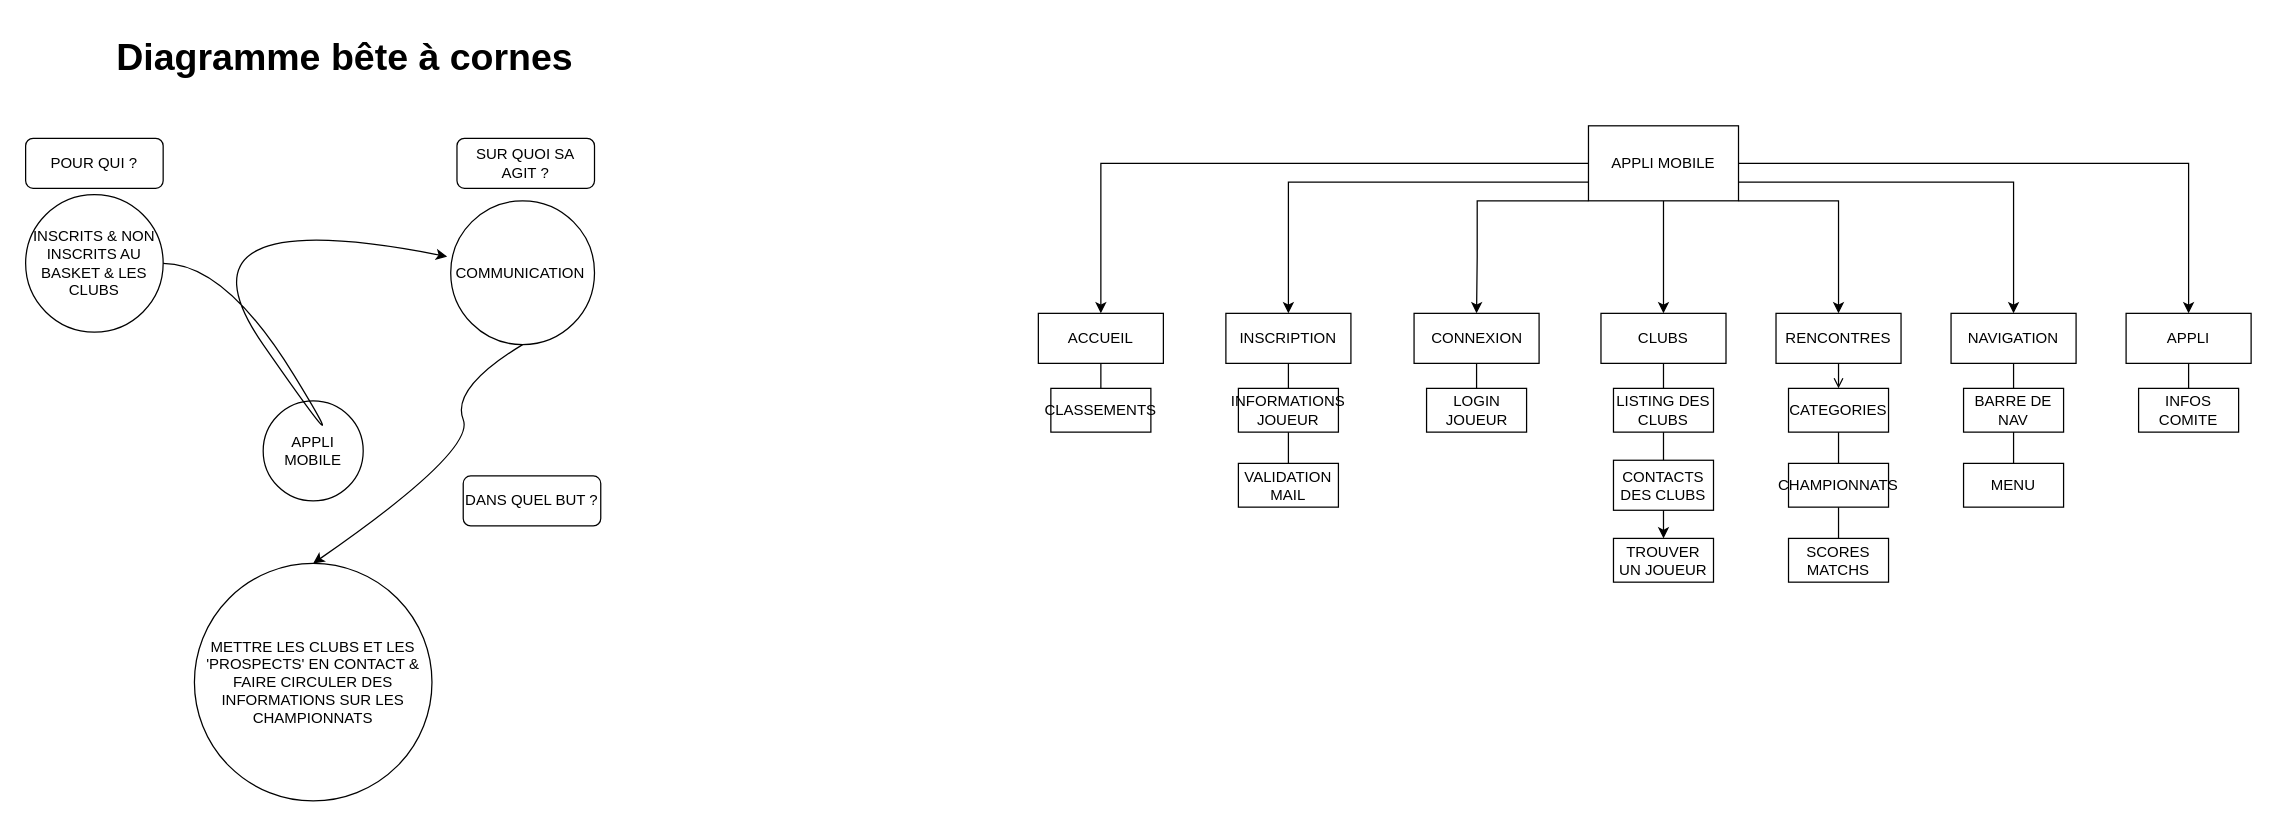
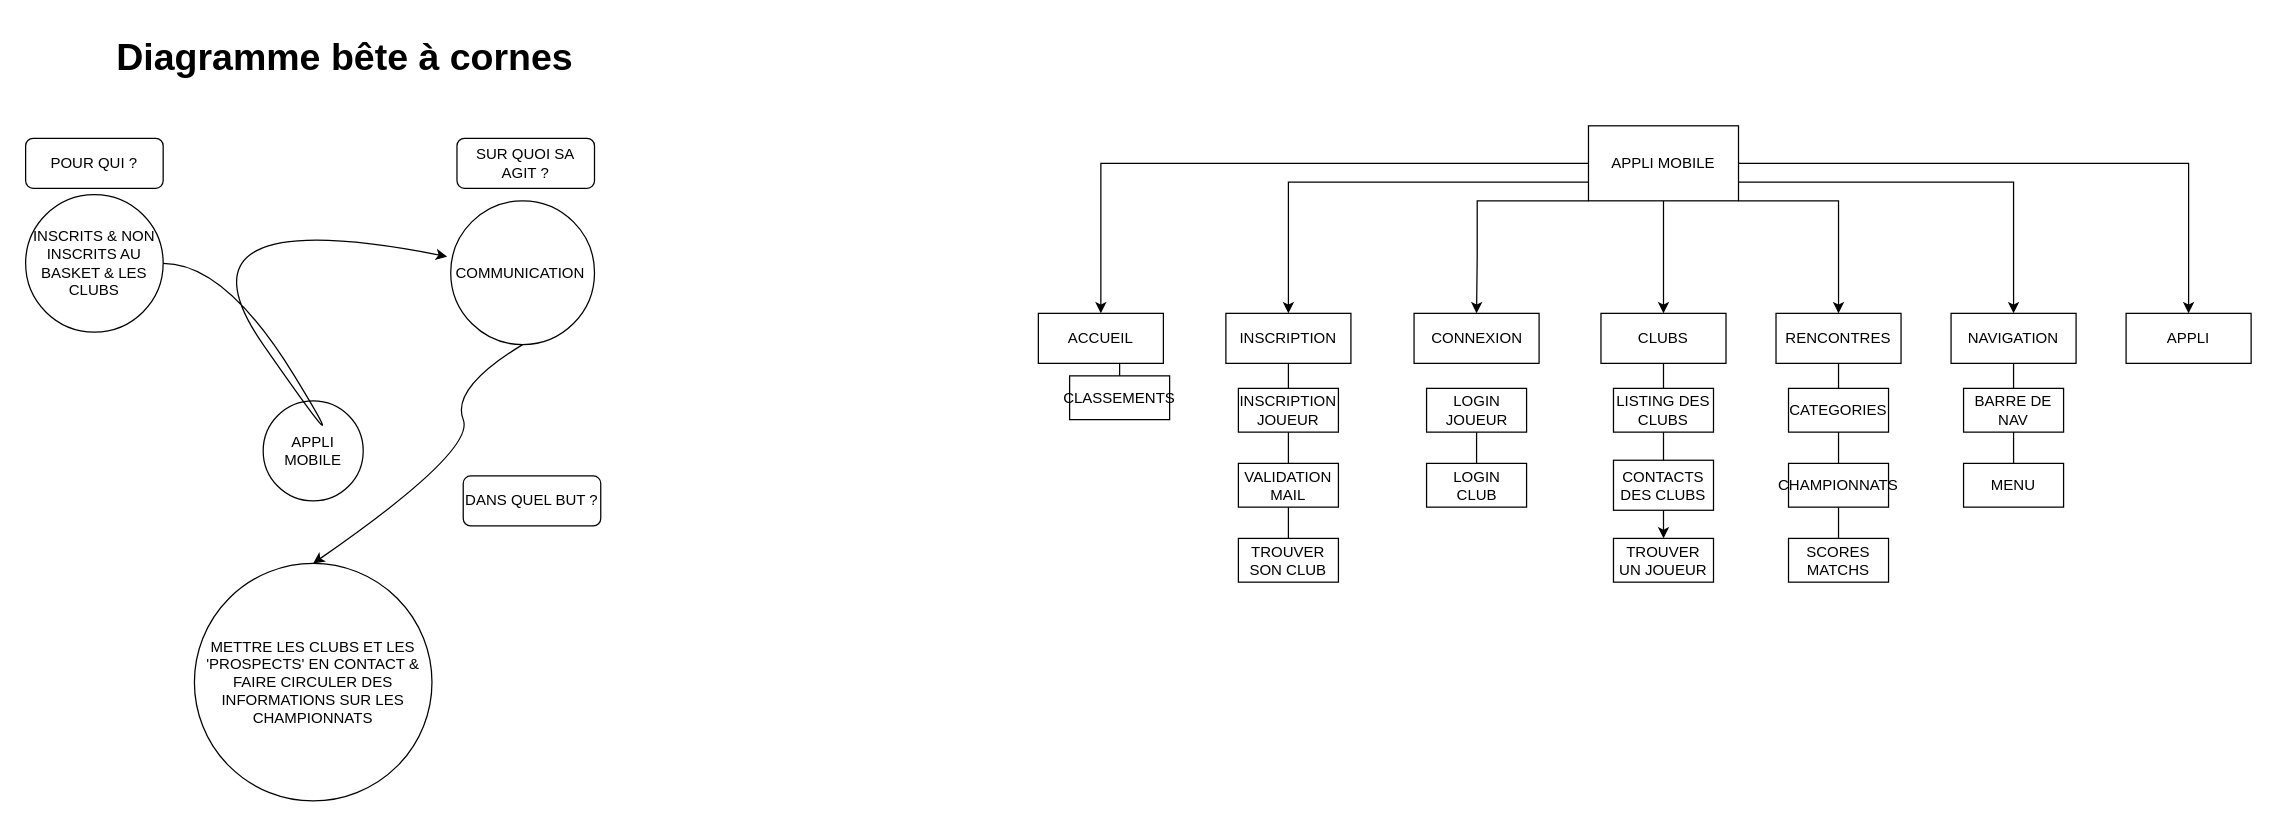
(1476, 375) -> none
(2188, 376) -> none
(1838, 382) -> (1838, 383)
(1101, 410) -> (1119, 398)
(2188, 410) -> none
(1288, 411) -> (1288, 411)
none -> (1476, 448)
none -> (1476, 485)
none -> (1288, 522)
none -> (1288, 560)
